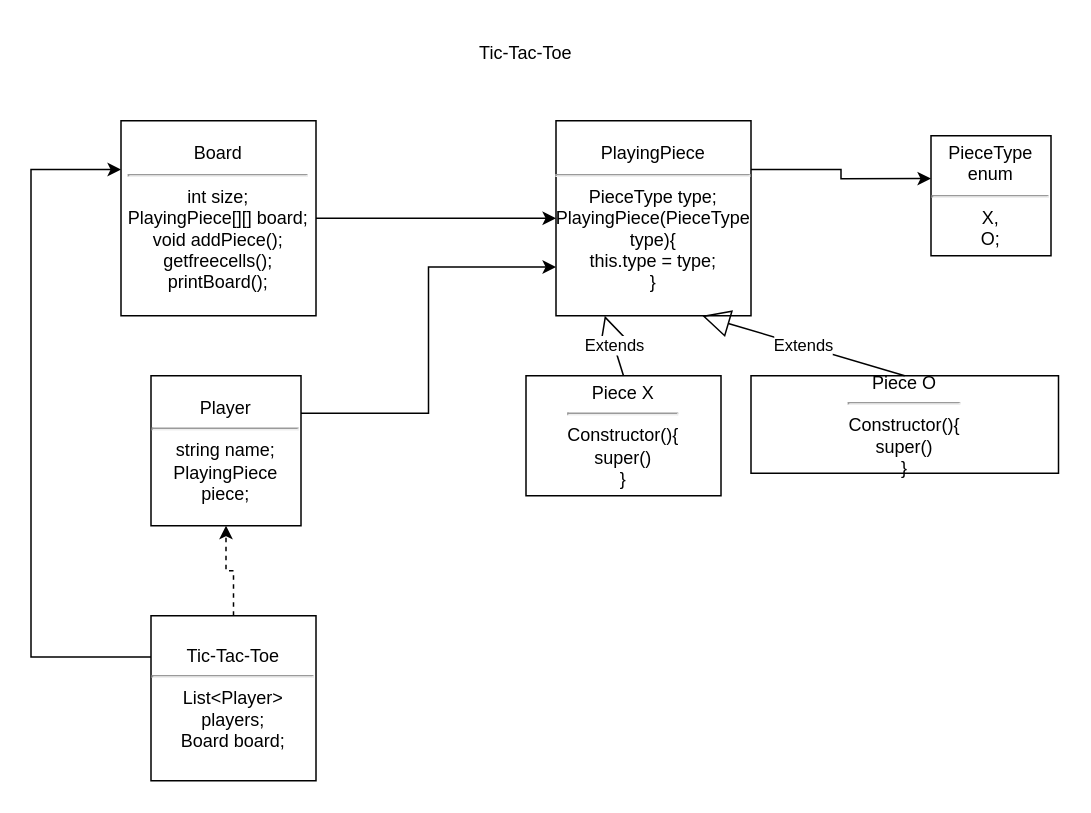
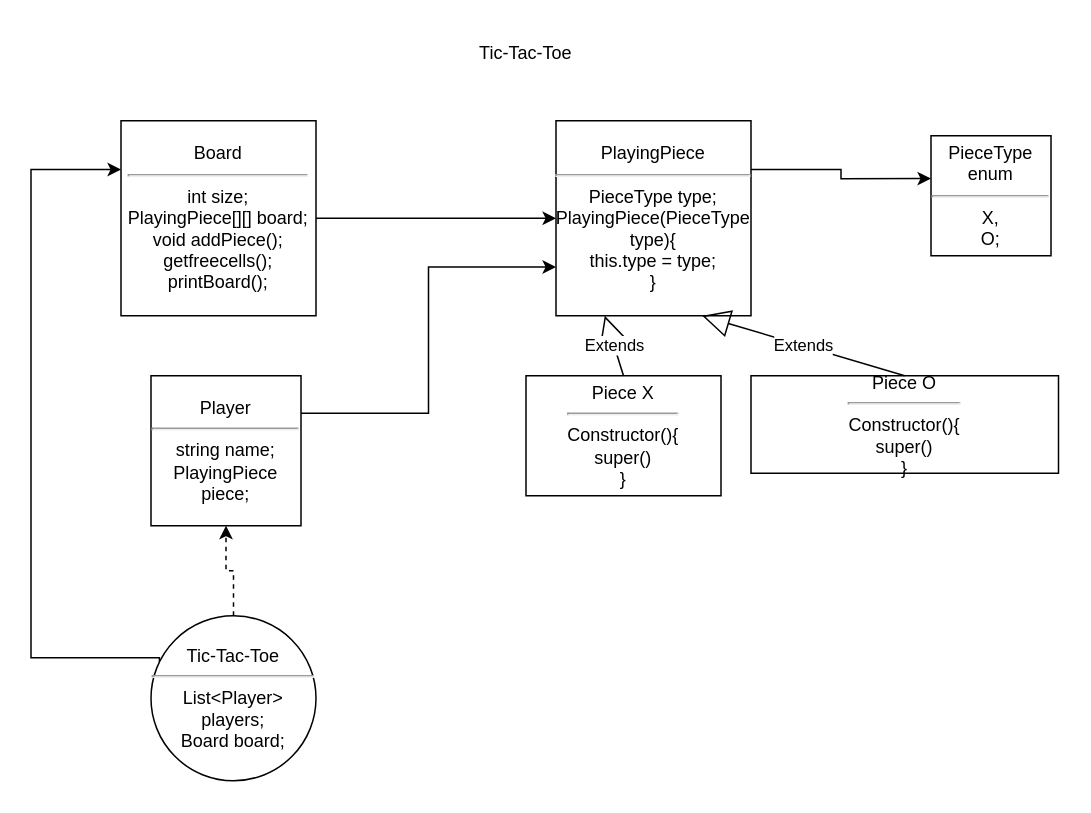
(233, 698) -> (233, 698)
